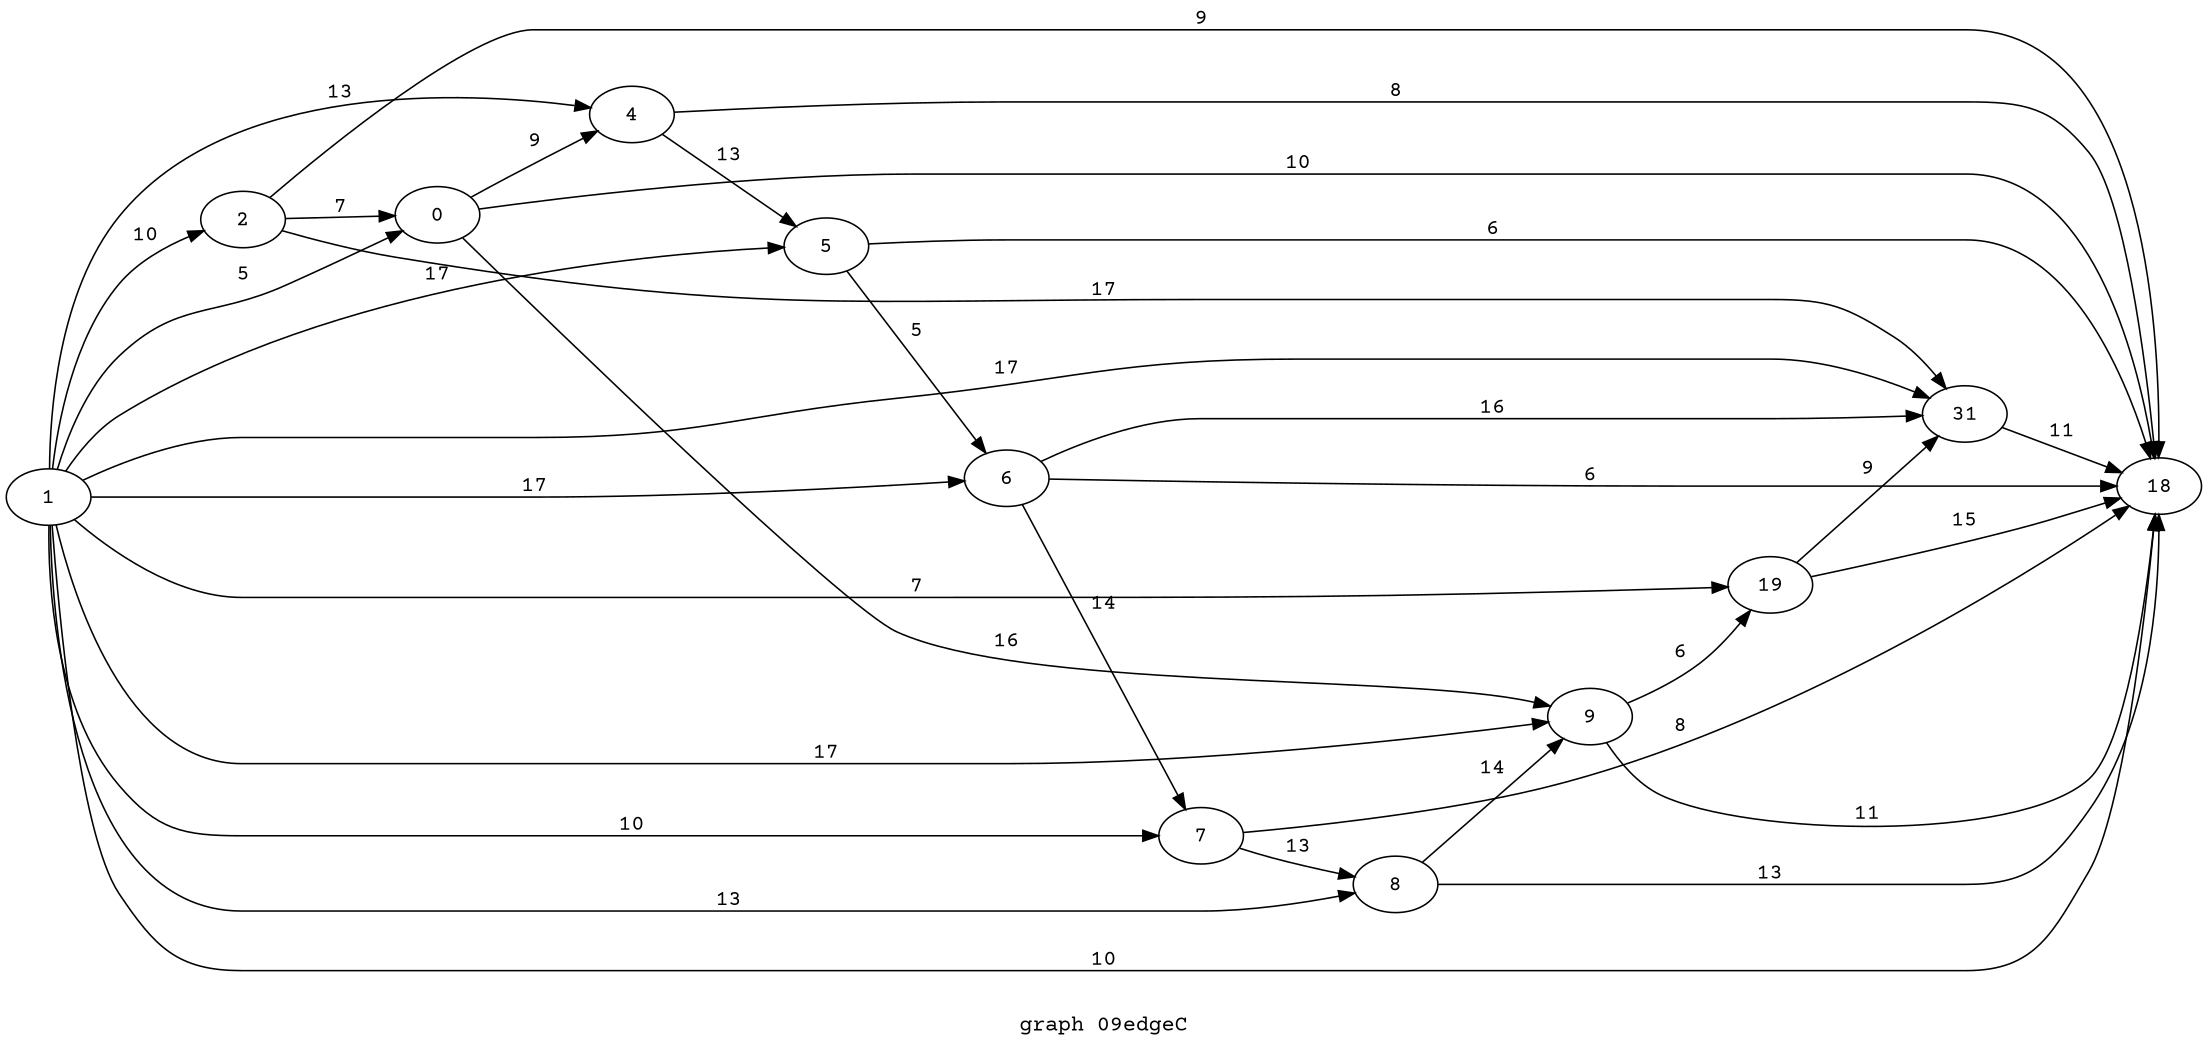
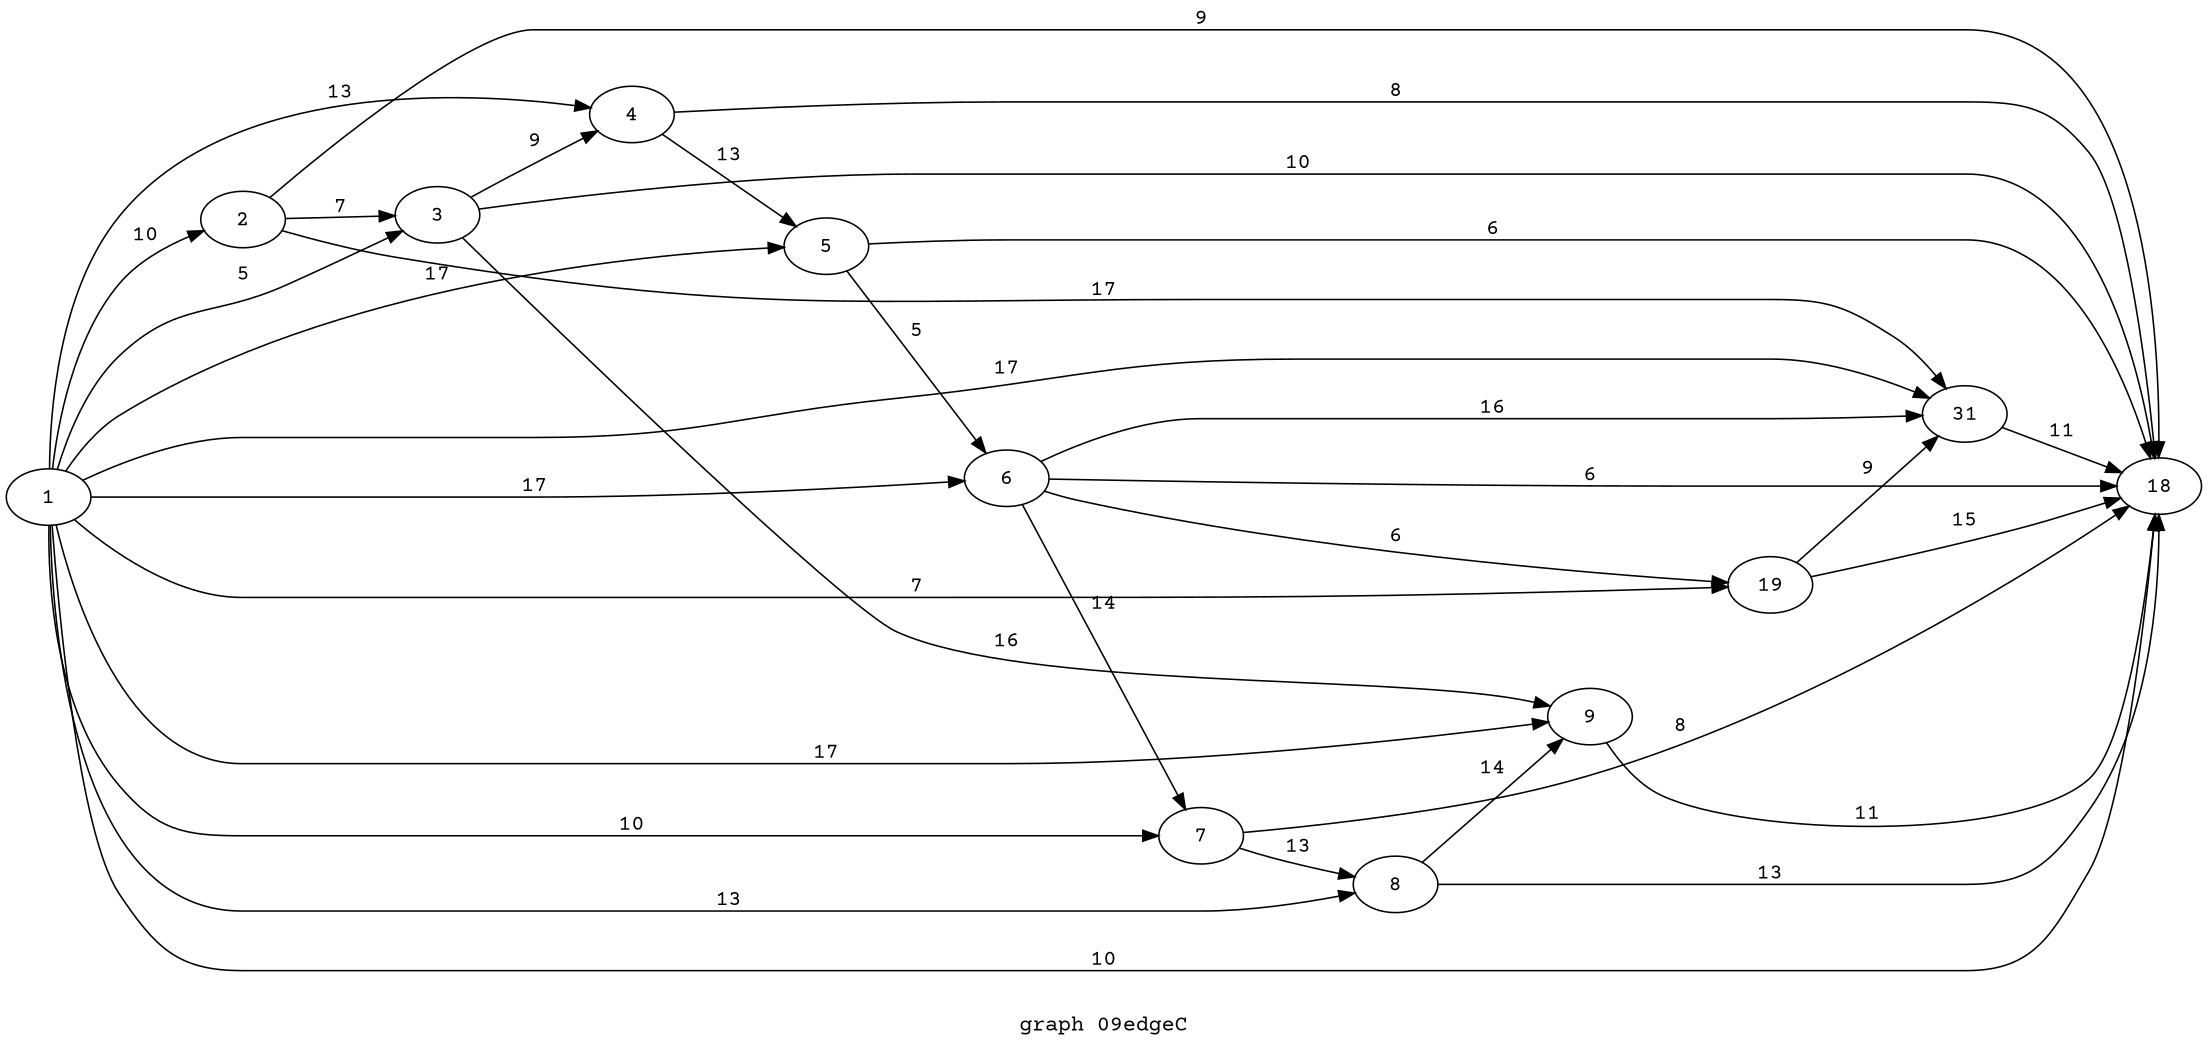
(437, 215) -> (437, 215)
(1690, 671) -> (1376, 550)
